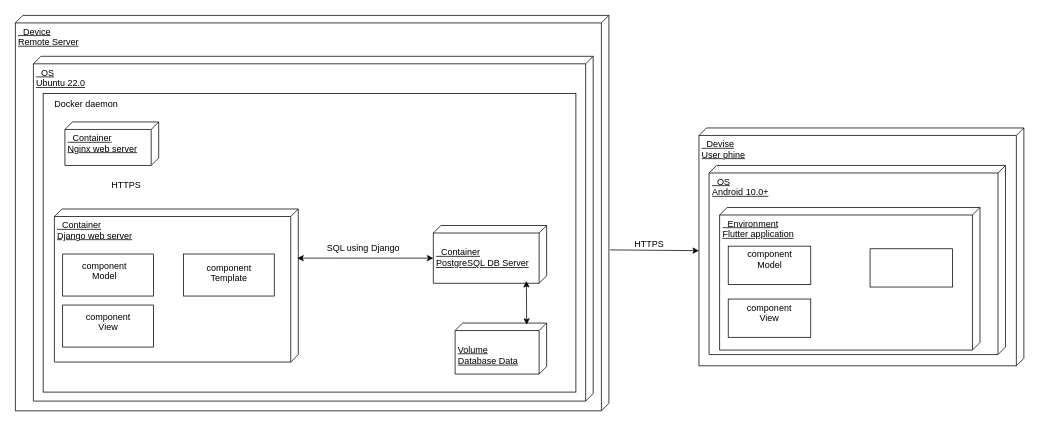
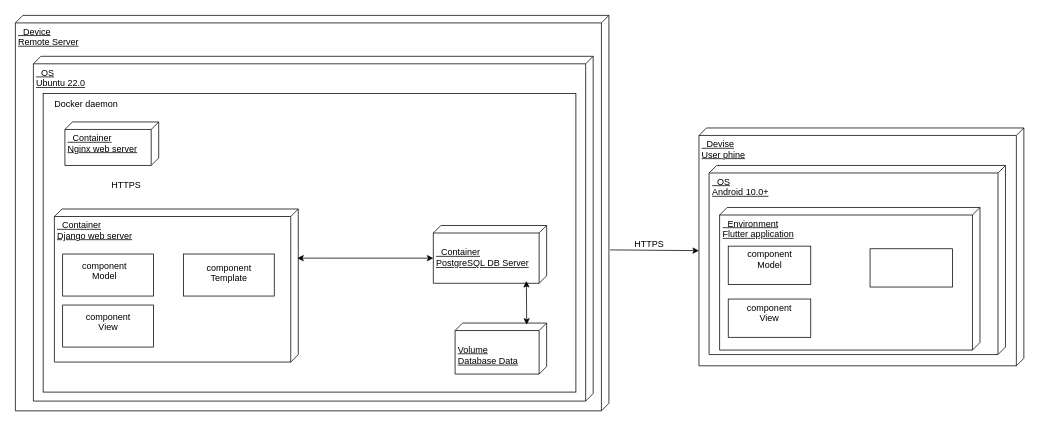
(365, 249) -> none
